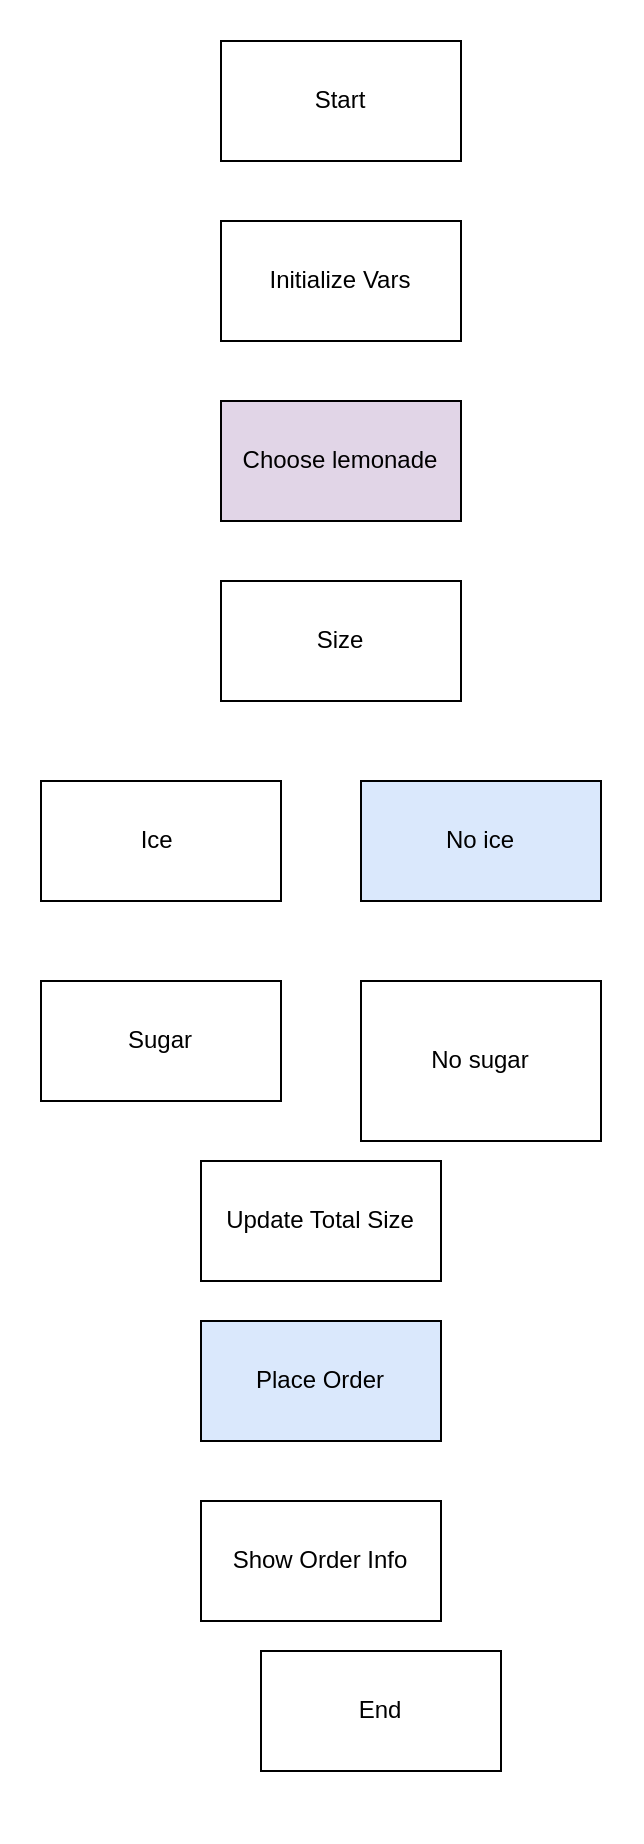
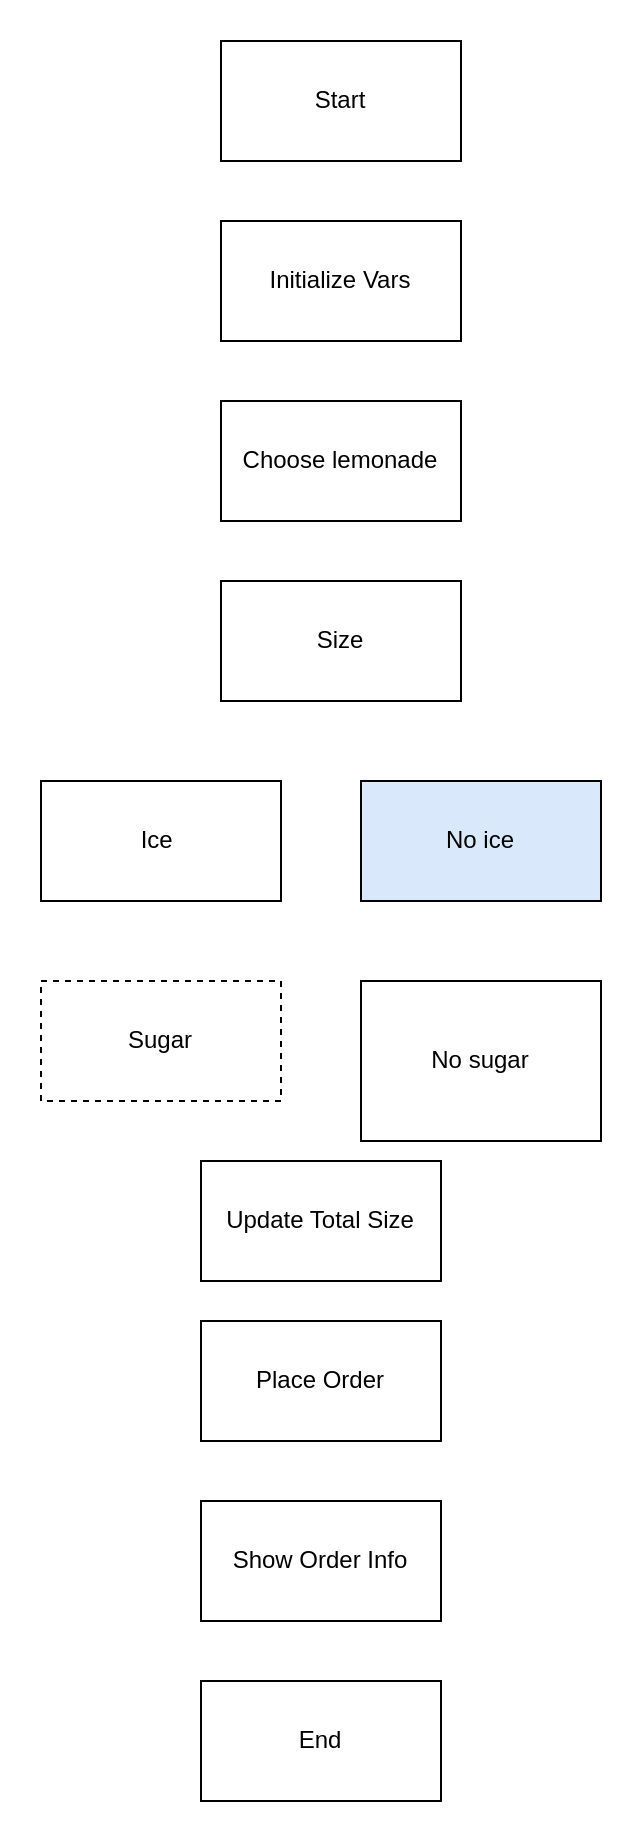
(341, 461) -> (341, 461)
(161, 1041) -> (161, 1041)
(321, 1381) -> (321, 1381)
(381, 1711) -> (321, 1741)
